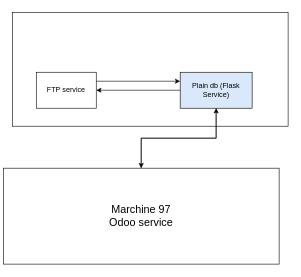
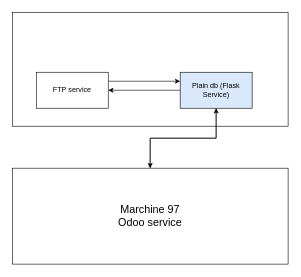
(66, 90) -> (72, 90)
(141, 216) -> (150, 216)
